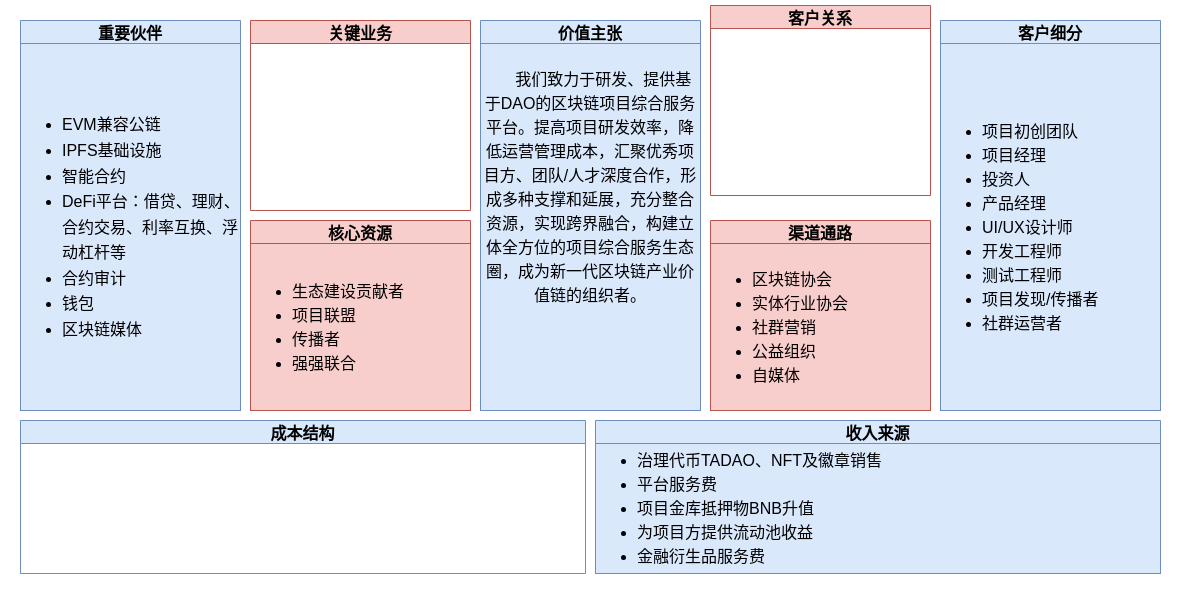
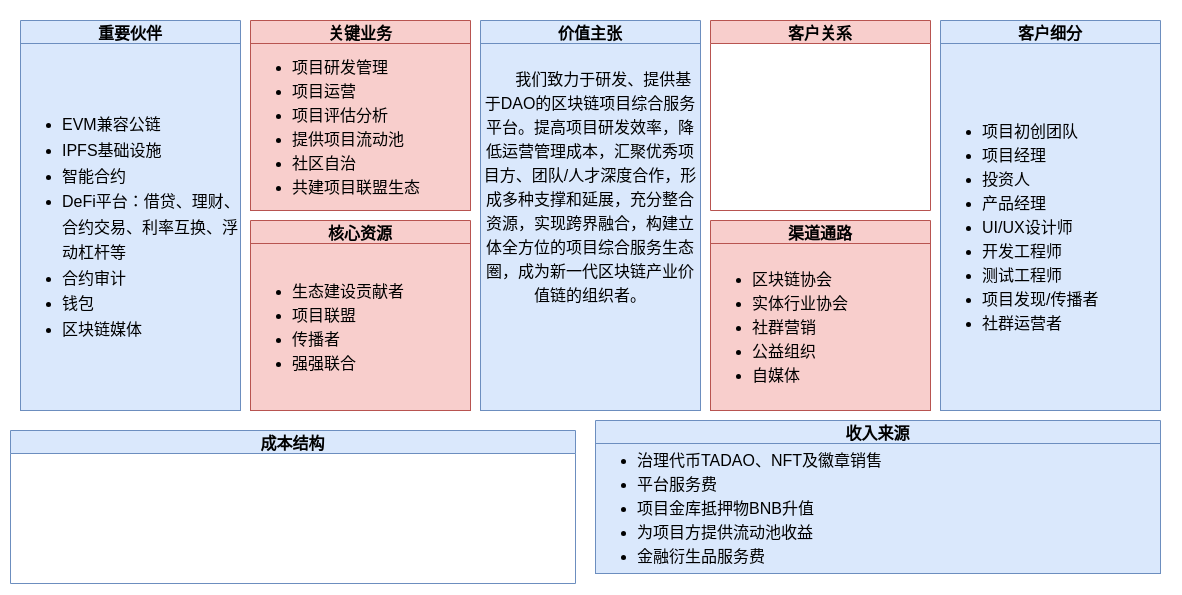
(821, 101) -> (821, 116)
none -> (361, 127)
(303, 497) -> (293, 507)
